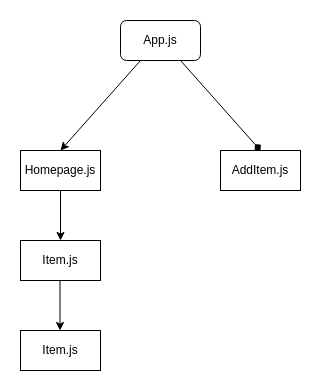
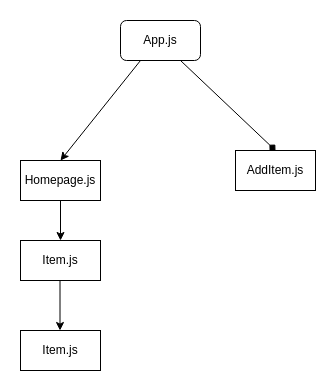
(61, 171) -> (61, 181)
(261, 171) -> (276, 171)
